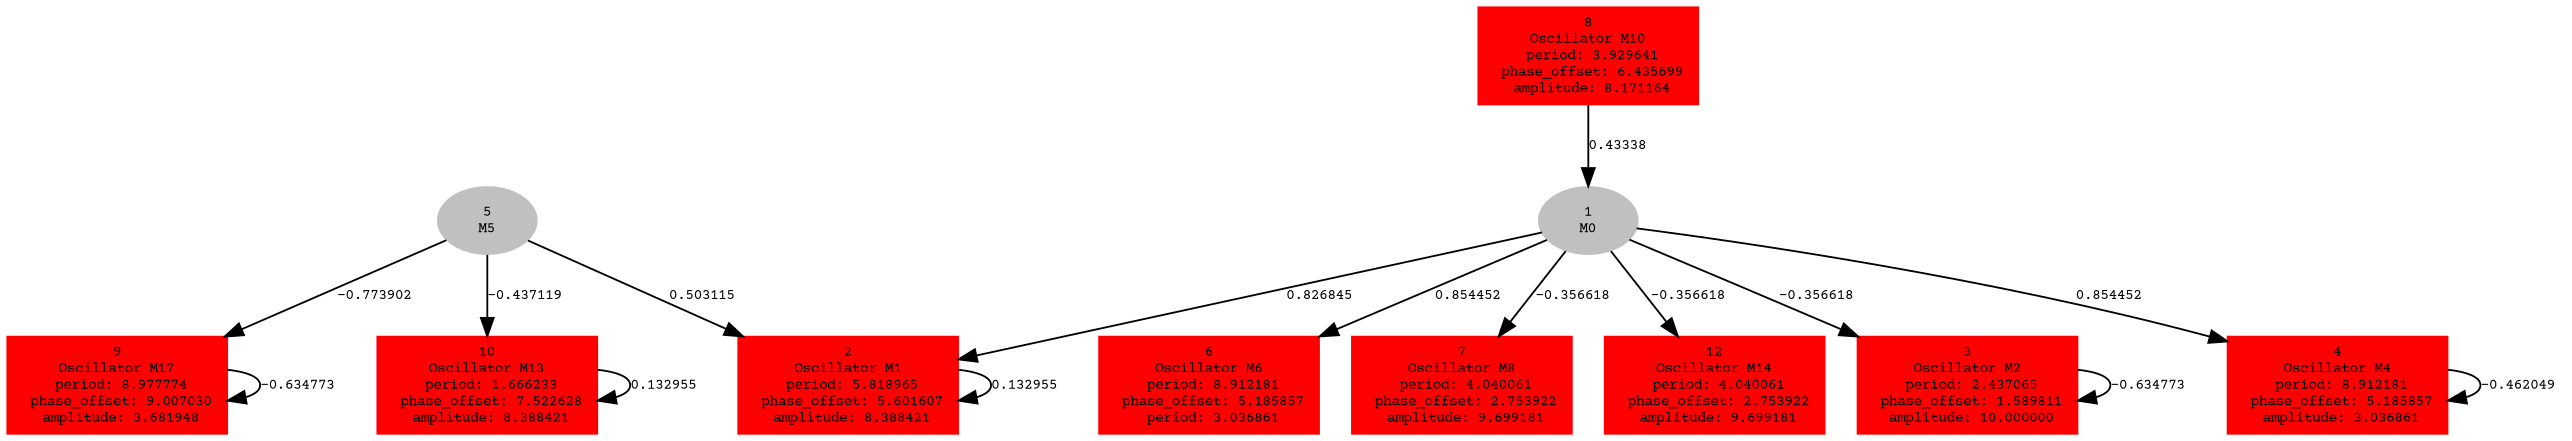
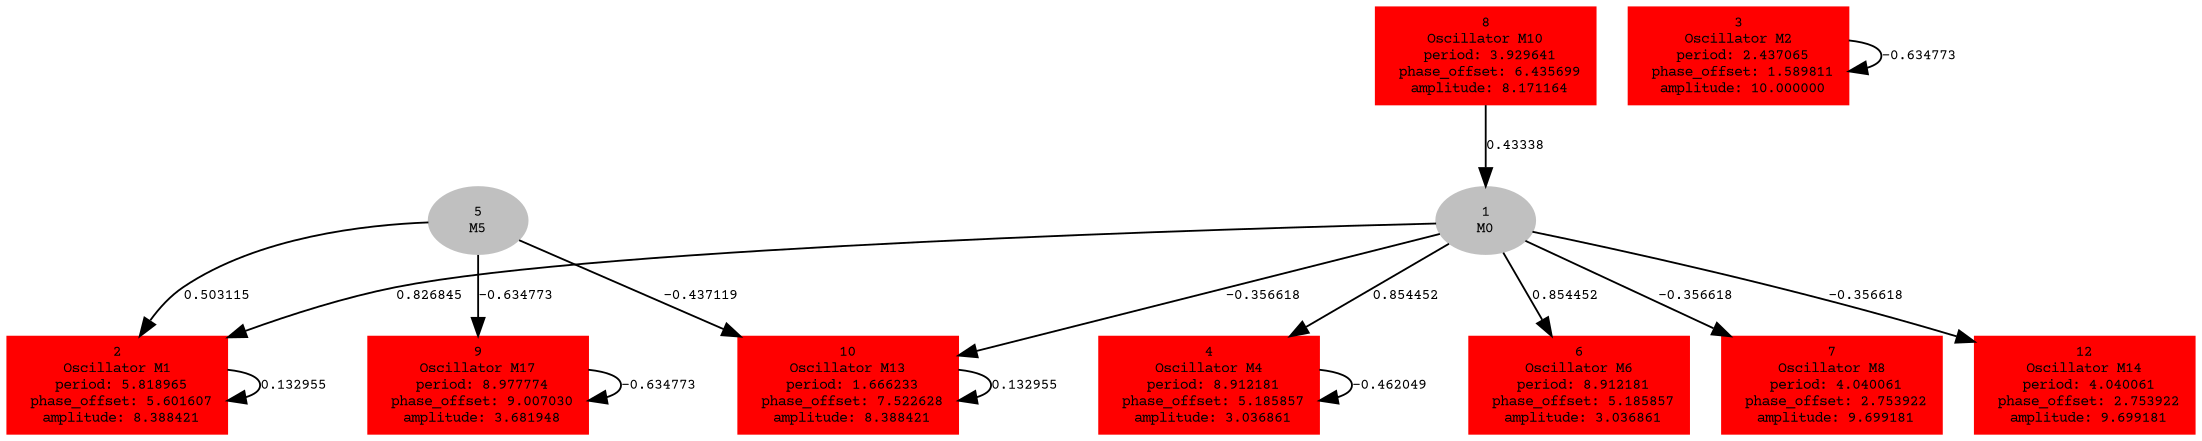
(1735, 284) -> (1208, 292)
(379, 295) -> (520, 295)
(1209, 417) -> (1579, 417)
